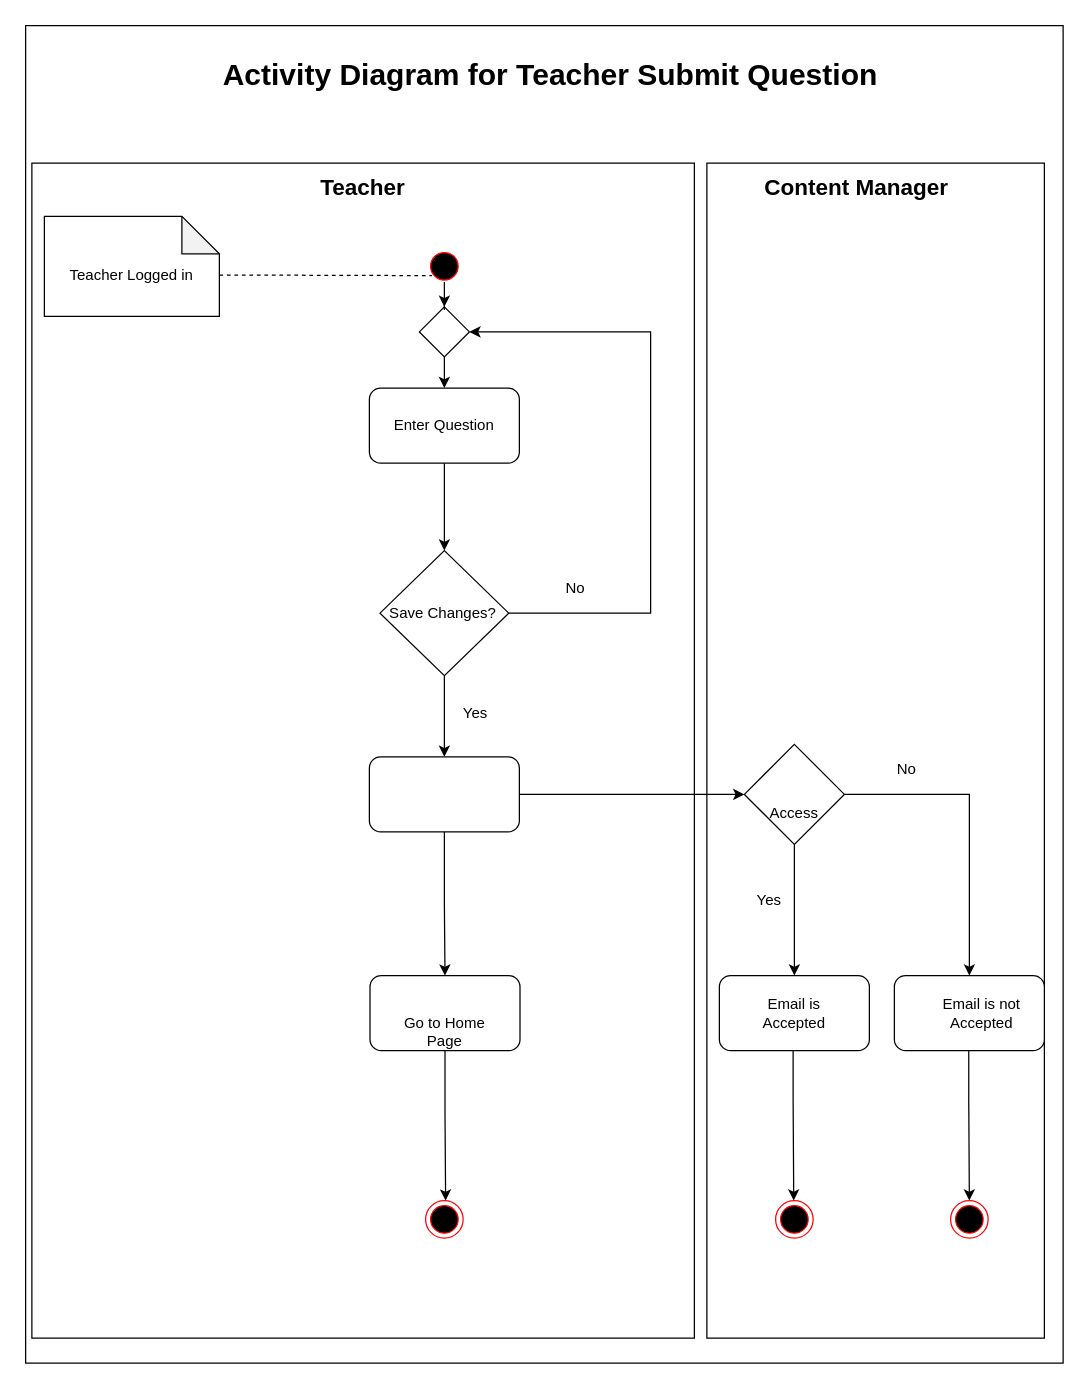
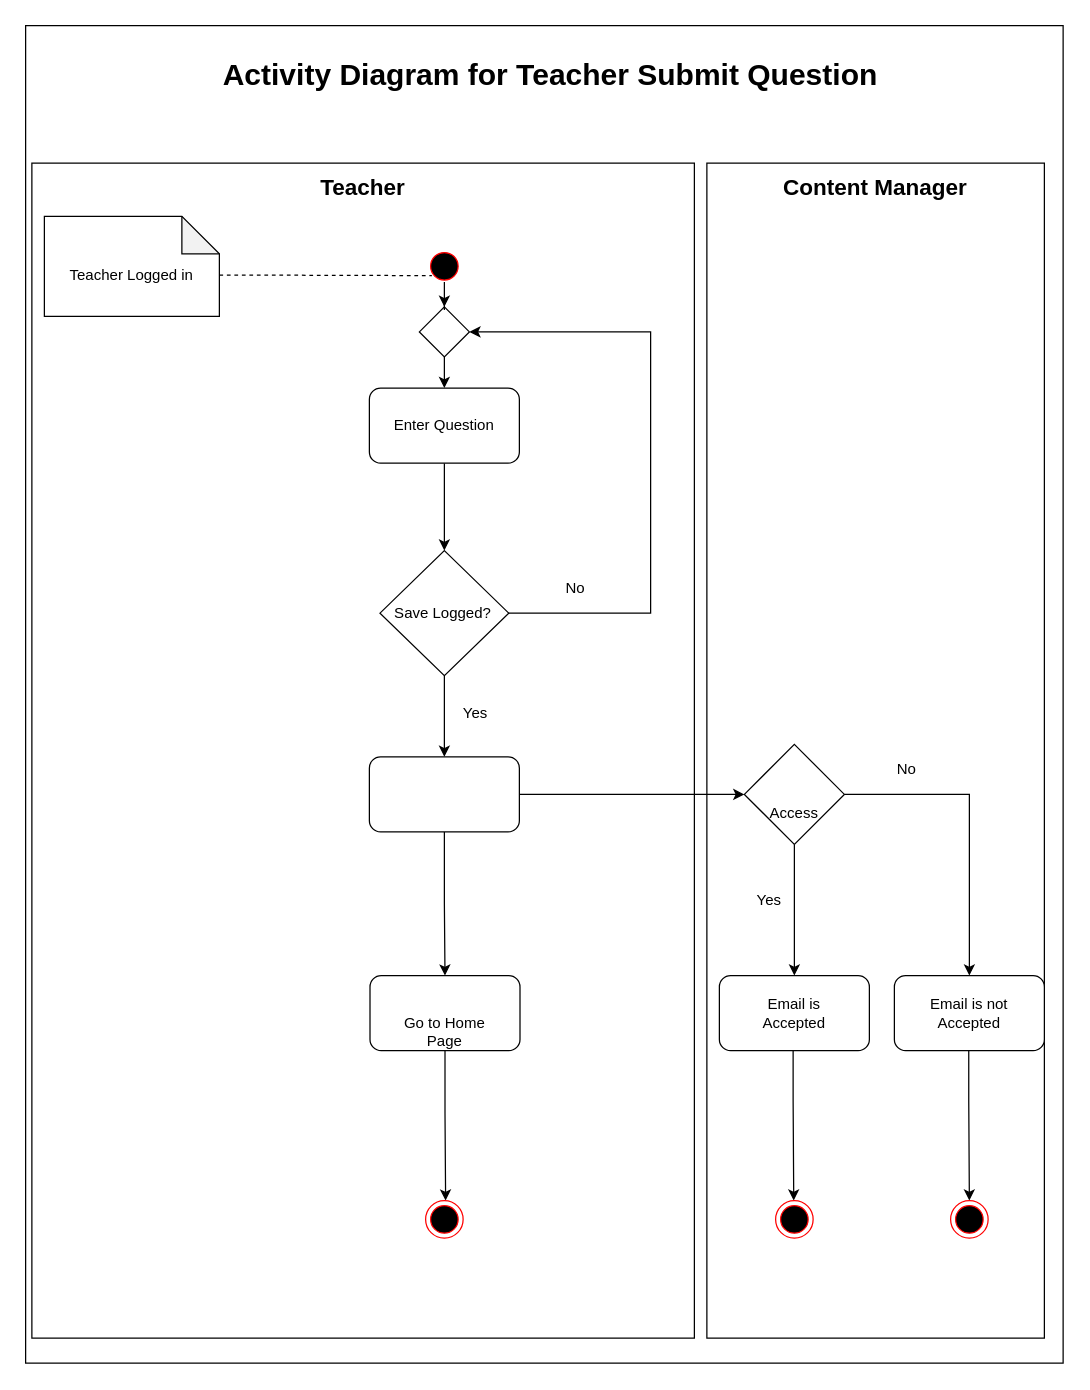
(857, 188) -> (876, 188)
(443, 613) -> (443, 613)
(982, 1013) -> (969, 1013)
